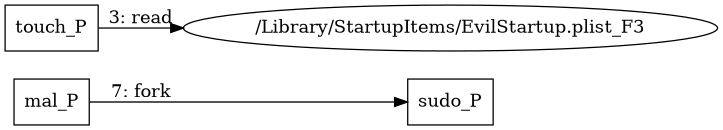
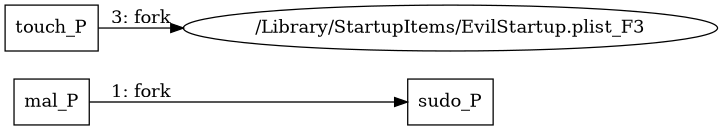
(141, 18) -> (141, 18)
(141, 92) -> (141, 92)
